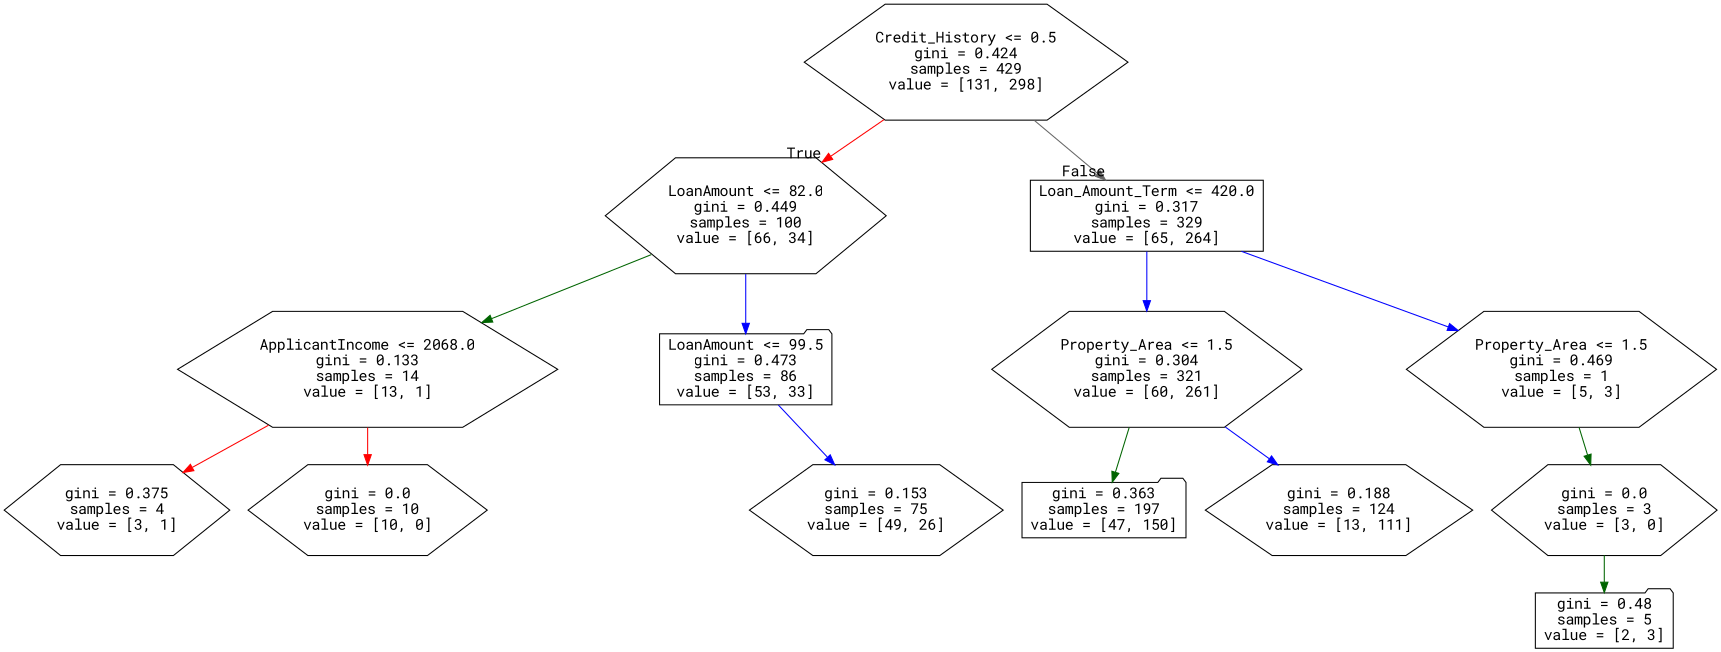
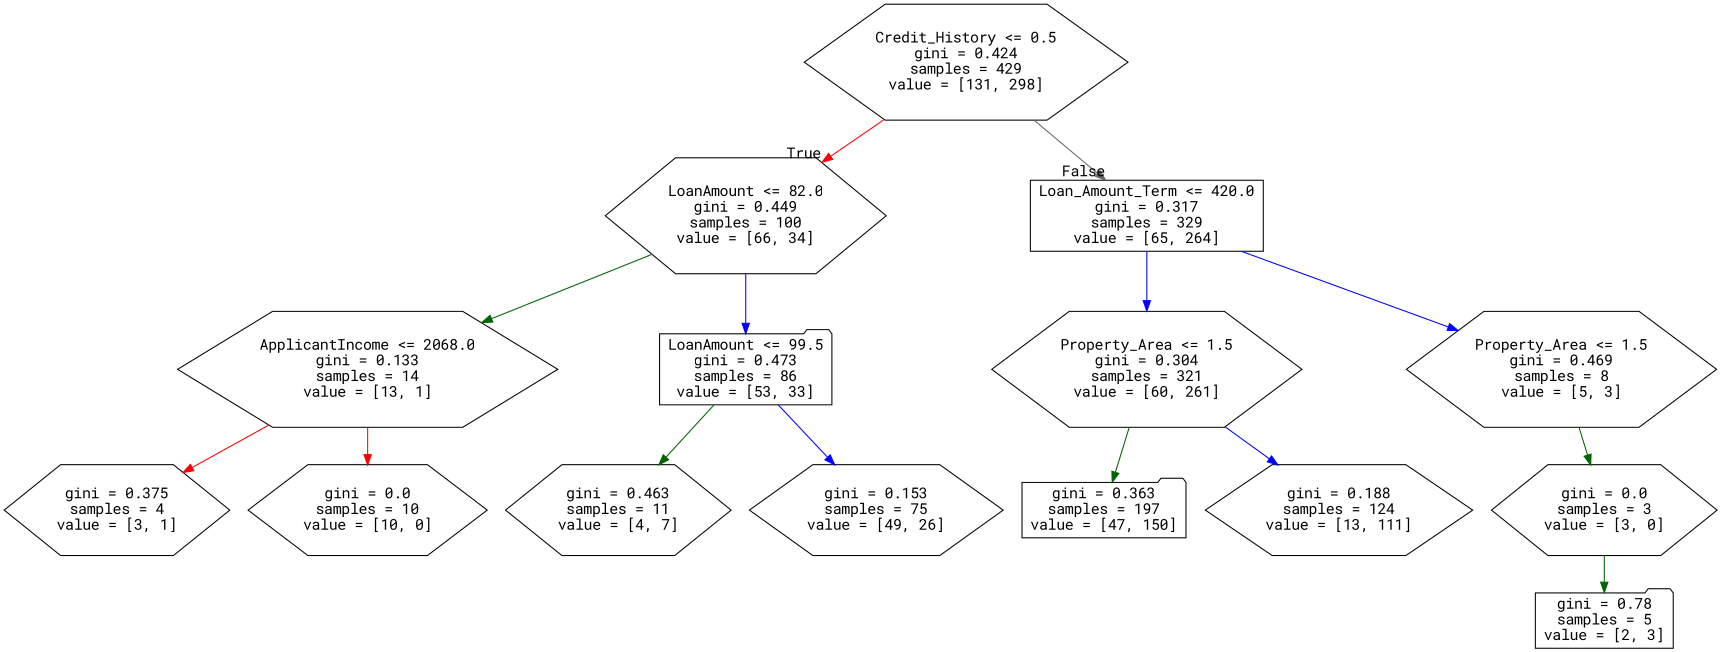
(1561, 369) -> (1561, 369)
none -> (618, 510)
(1604, 621) -> (1604, 621)
